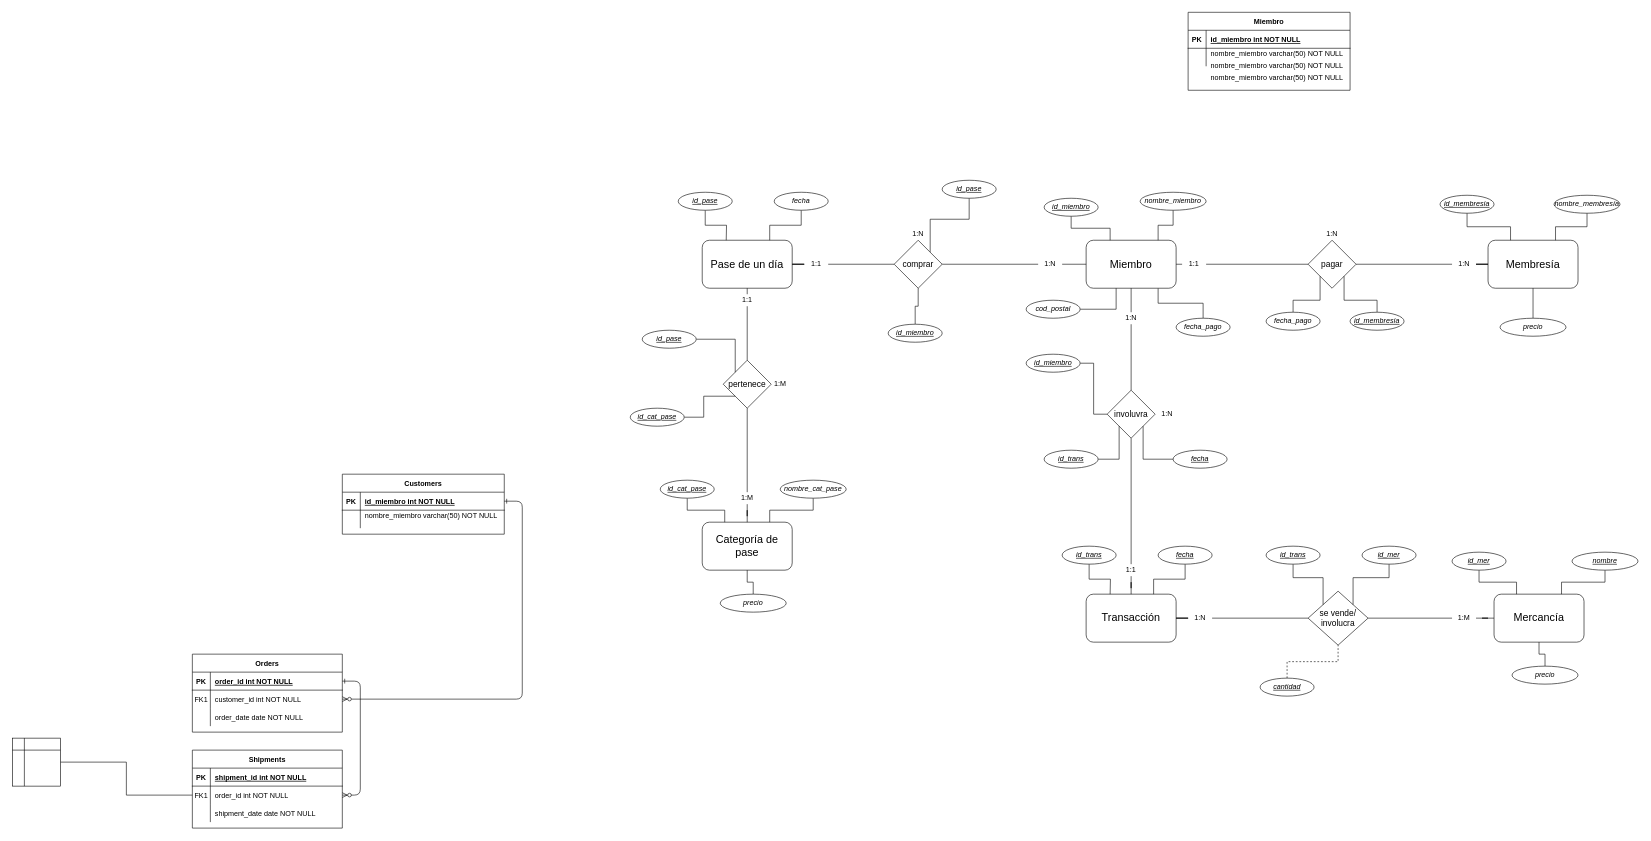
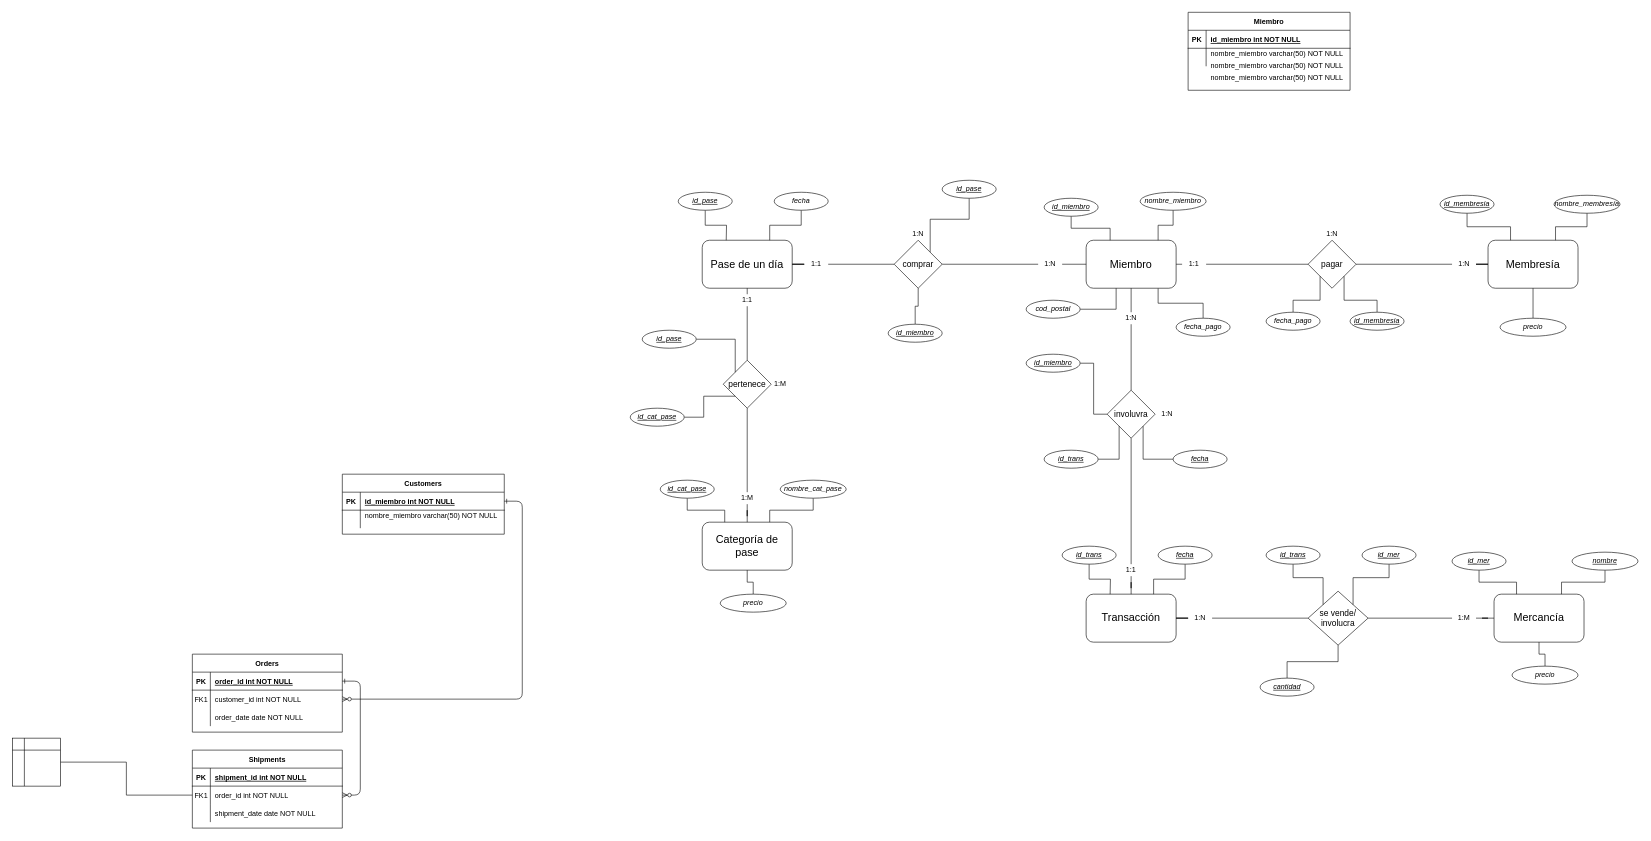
(1313, 662) -> (1313, 662)
